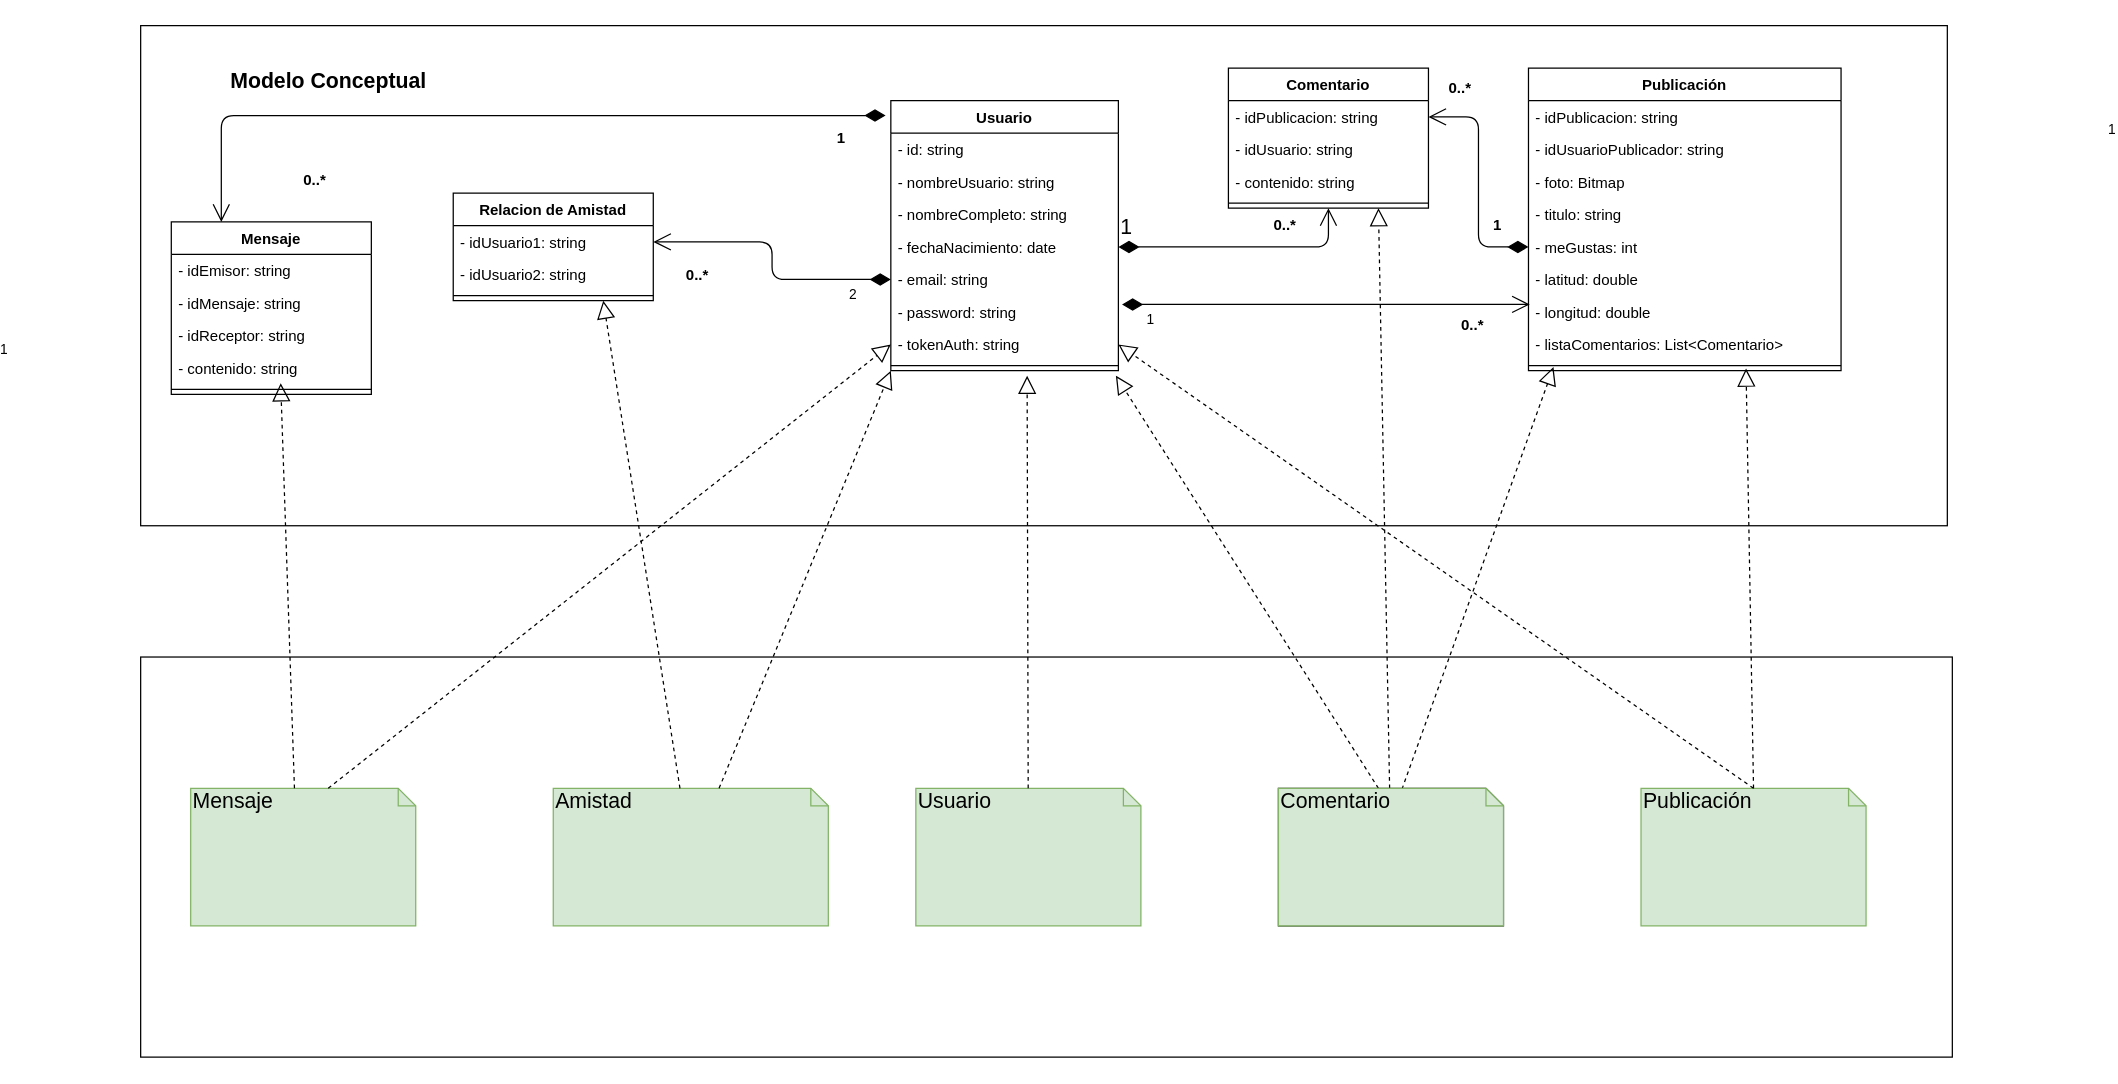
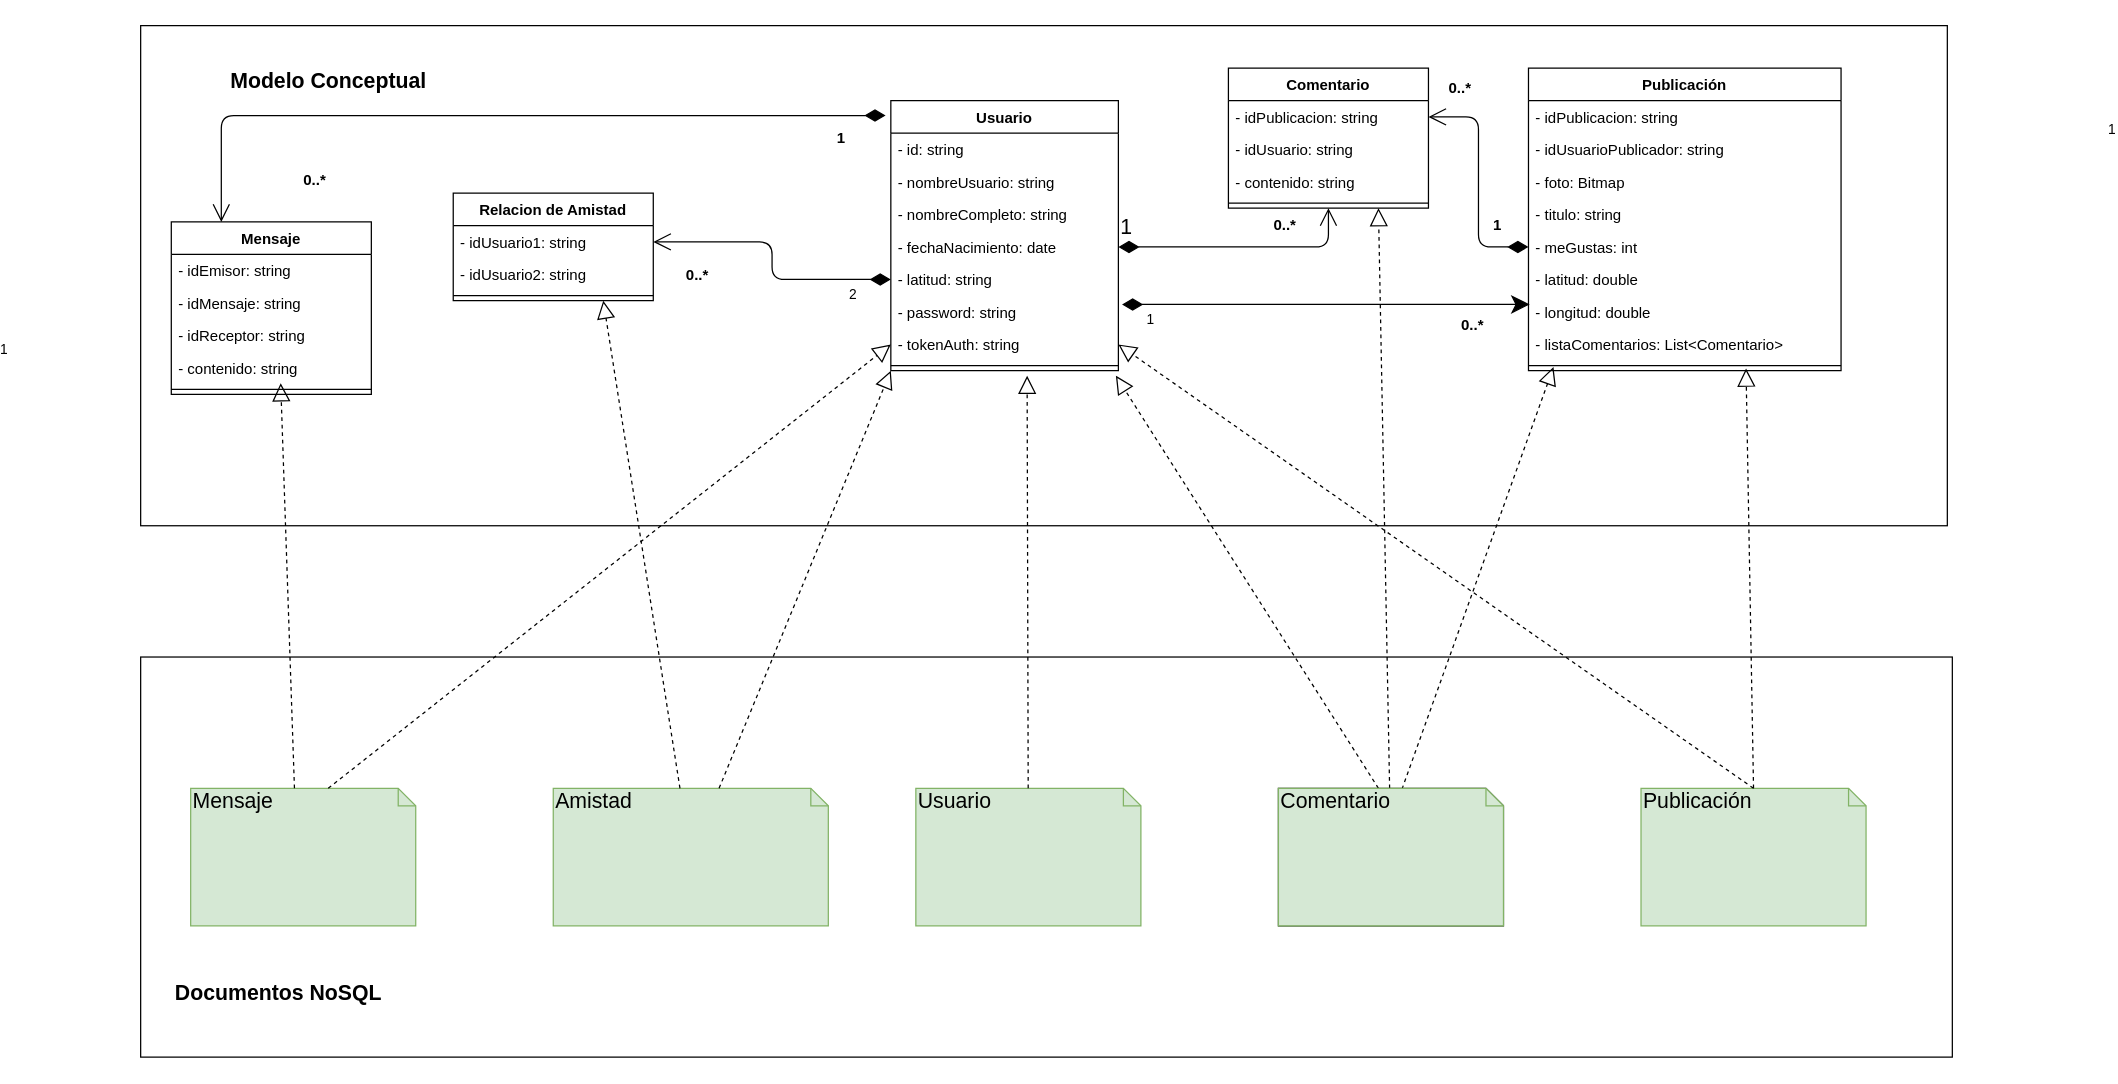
(949, 280) -> (957, 280)
(1519, 304) -> (1514, 304)
none -> (278, 994)
